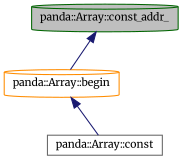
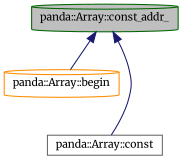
(88, 121) -> (131, 89)
